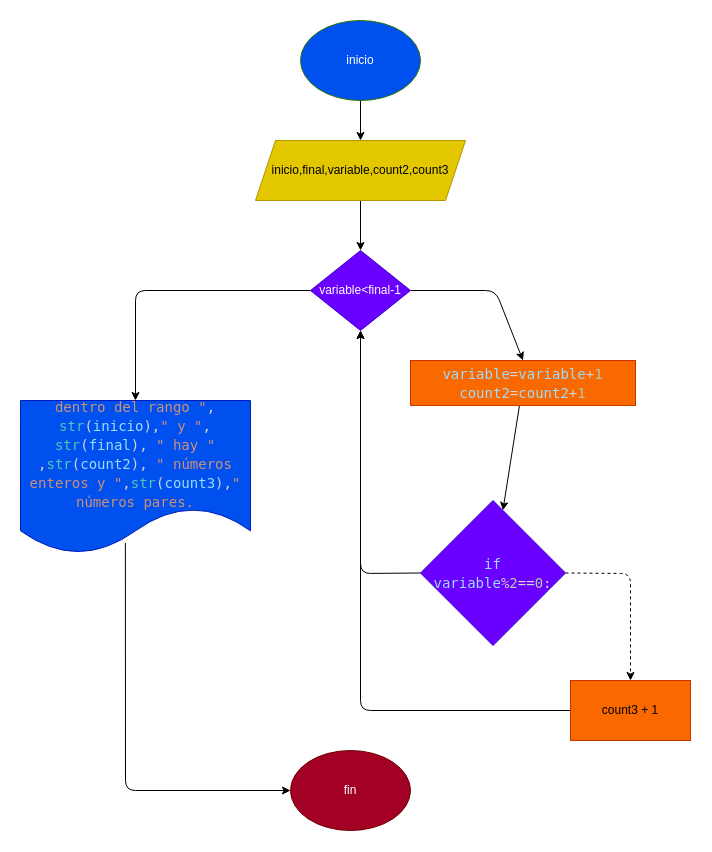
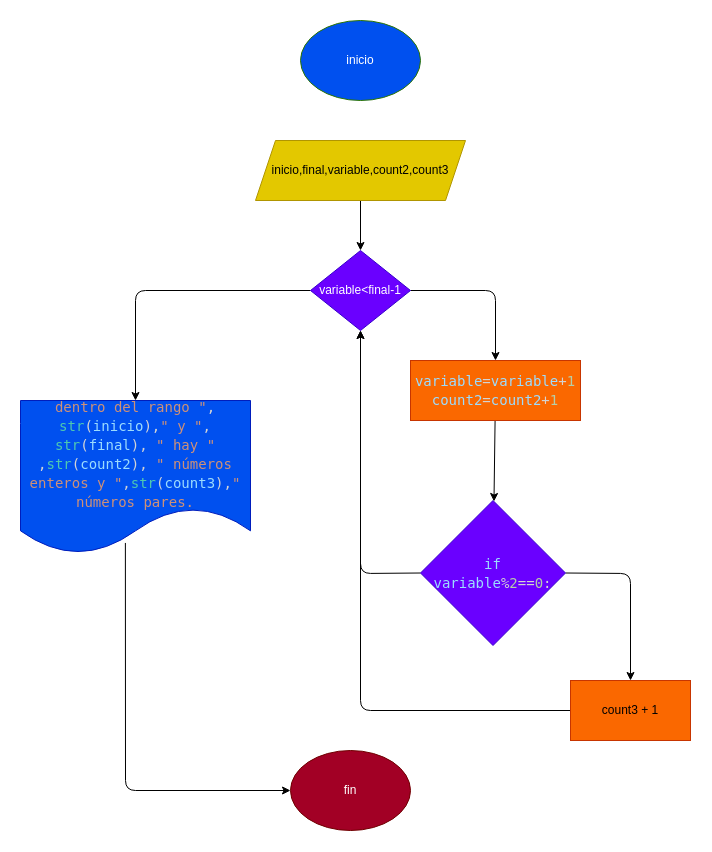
(361, 117) -> none
(523, 383) -> (496, 391)
(631, 597) -> (631, 597)
